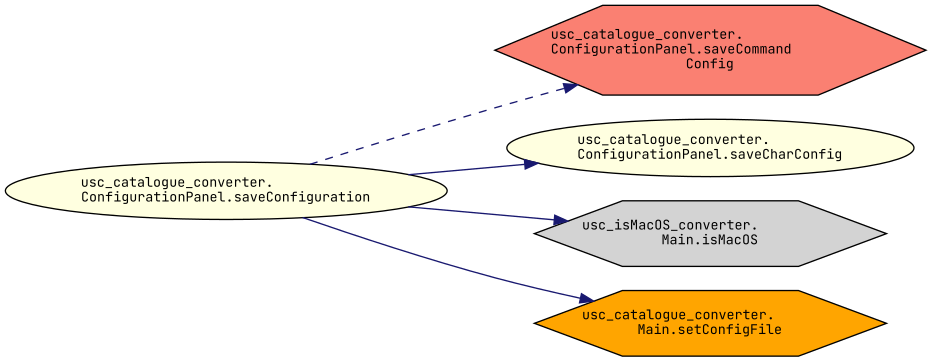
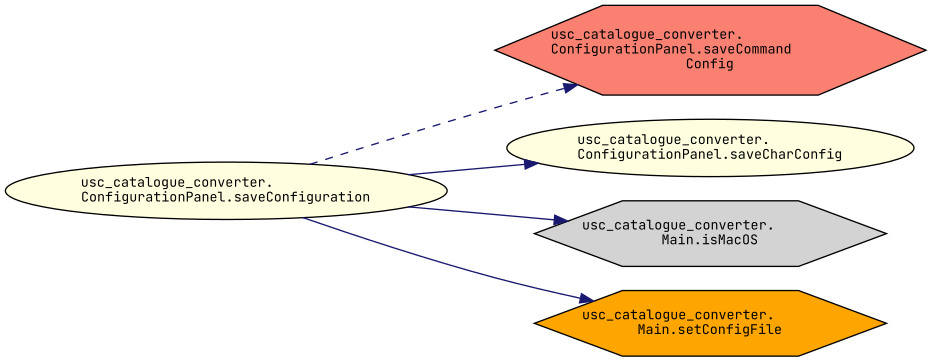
(710, 234) -> (710, 234)
